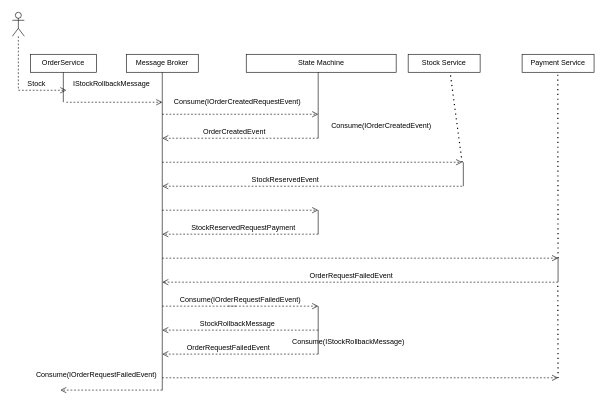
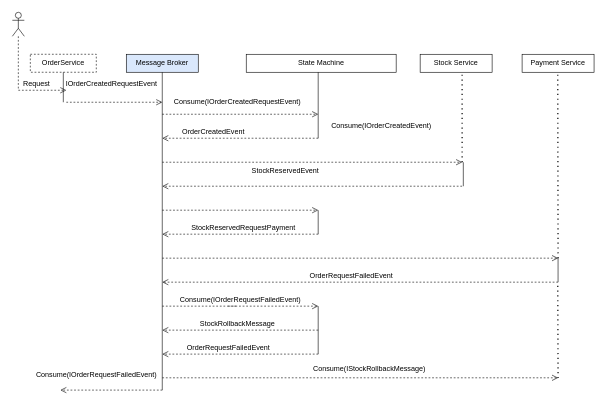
(63, 63) -> (63, 63)
(162, 63) -> (162, 63)
(444, 63) -> (456, 63)
(37, 84) -> (37, 84)
(112, 84) -> (112, 84)
(234, 132) -> (213, 132)
(285, 180) -> (285, 171)
(348, 342) -> (369, 369)
